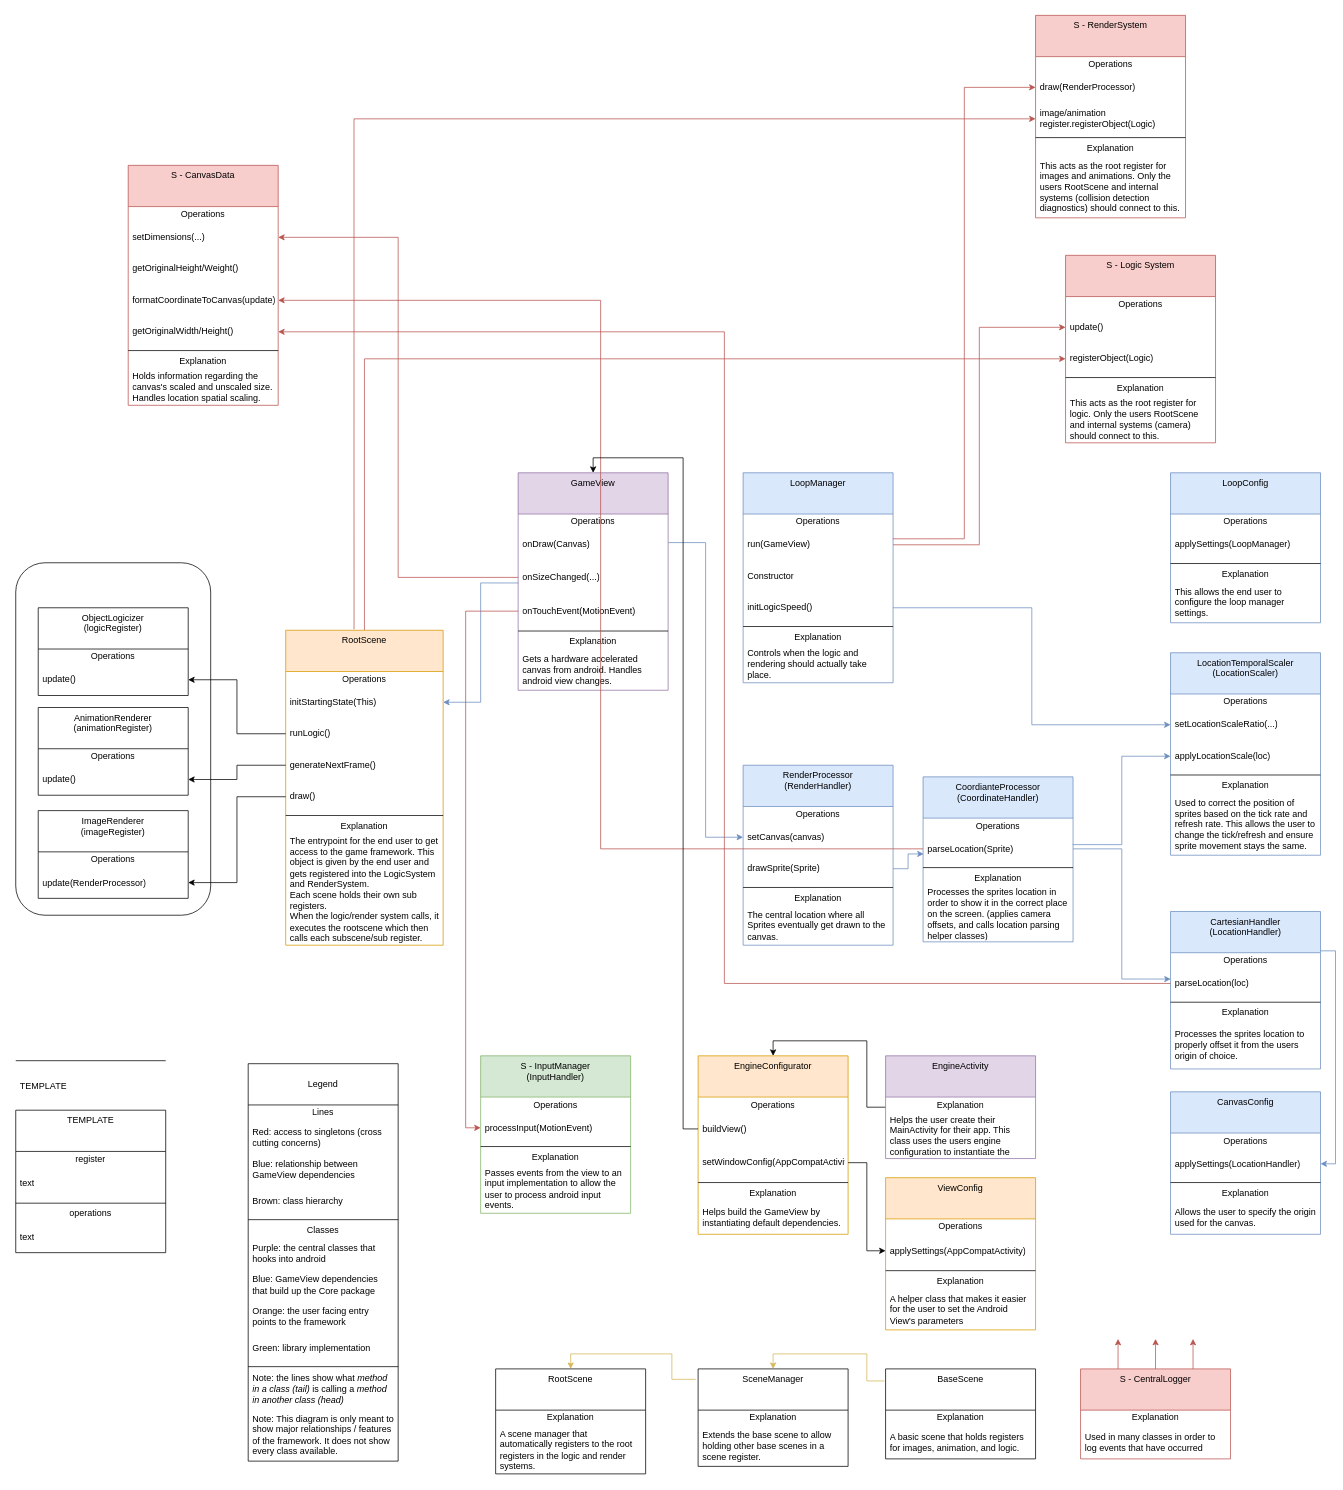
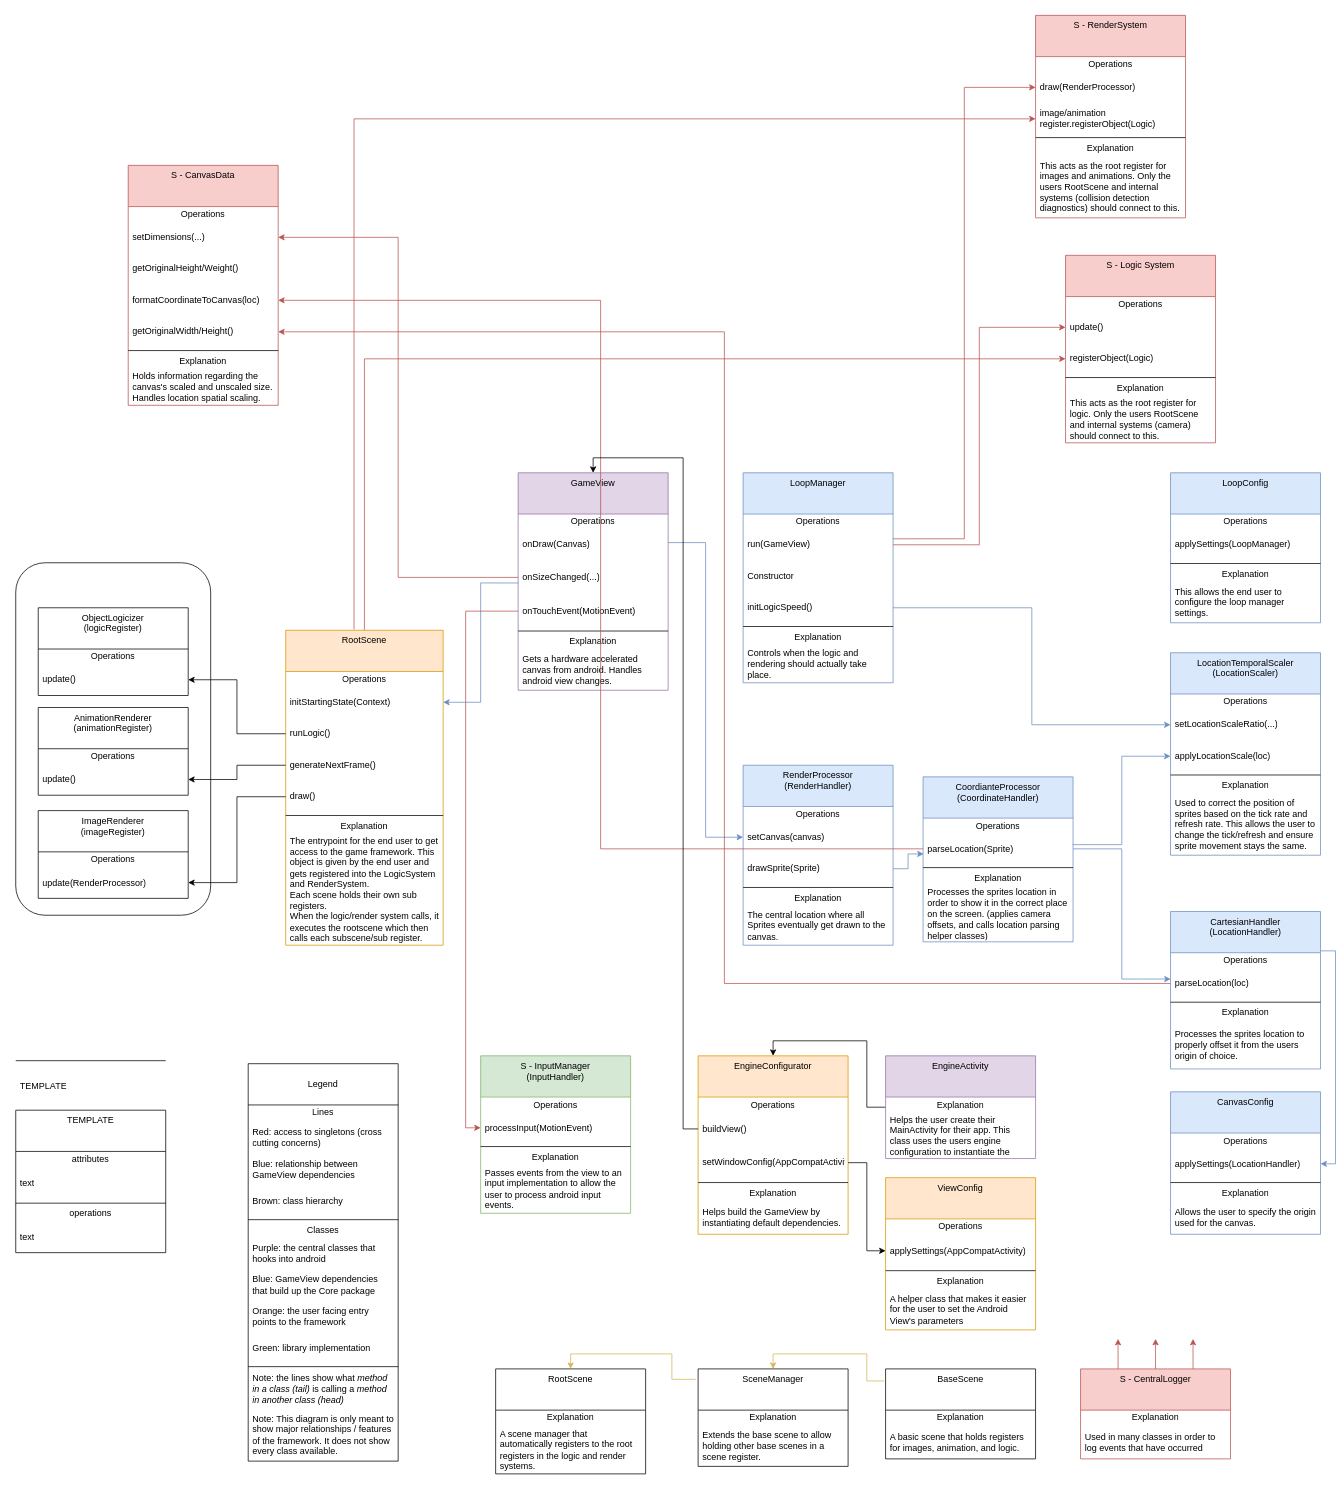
(204, 300) -> (203, 300)
(343, 702) -> (352, 702)
(90, 1159) -> (90, 1159)
